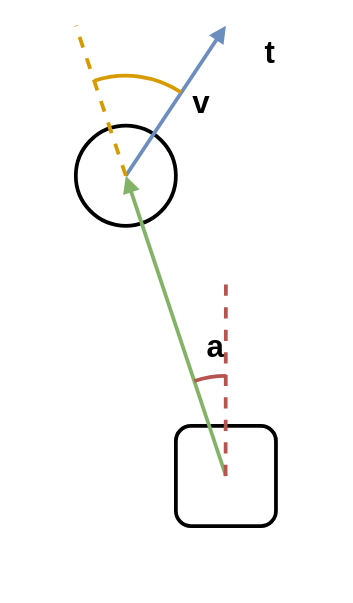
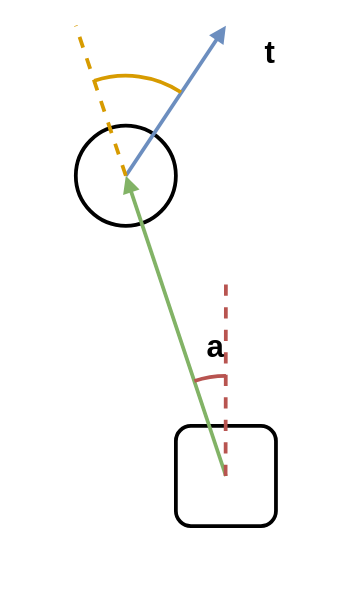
(201, 101) -> none
